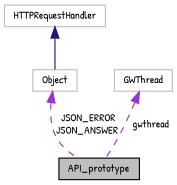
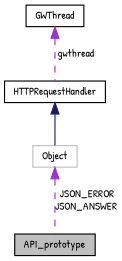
(55, 16) -> (55, 92)
(143, 80) -> (55, 16)
(122, 131) -> (55, 60)
